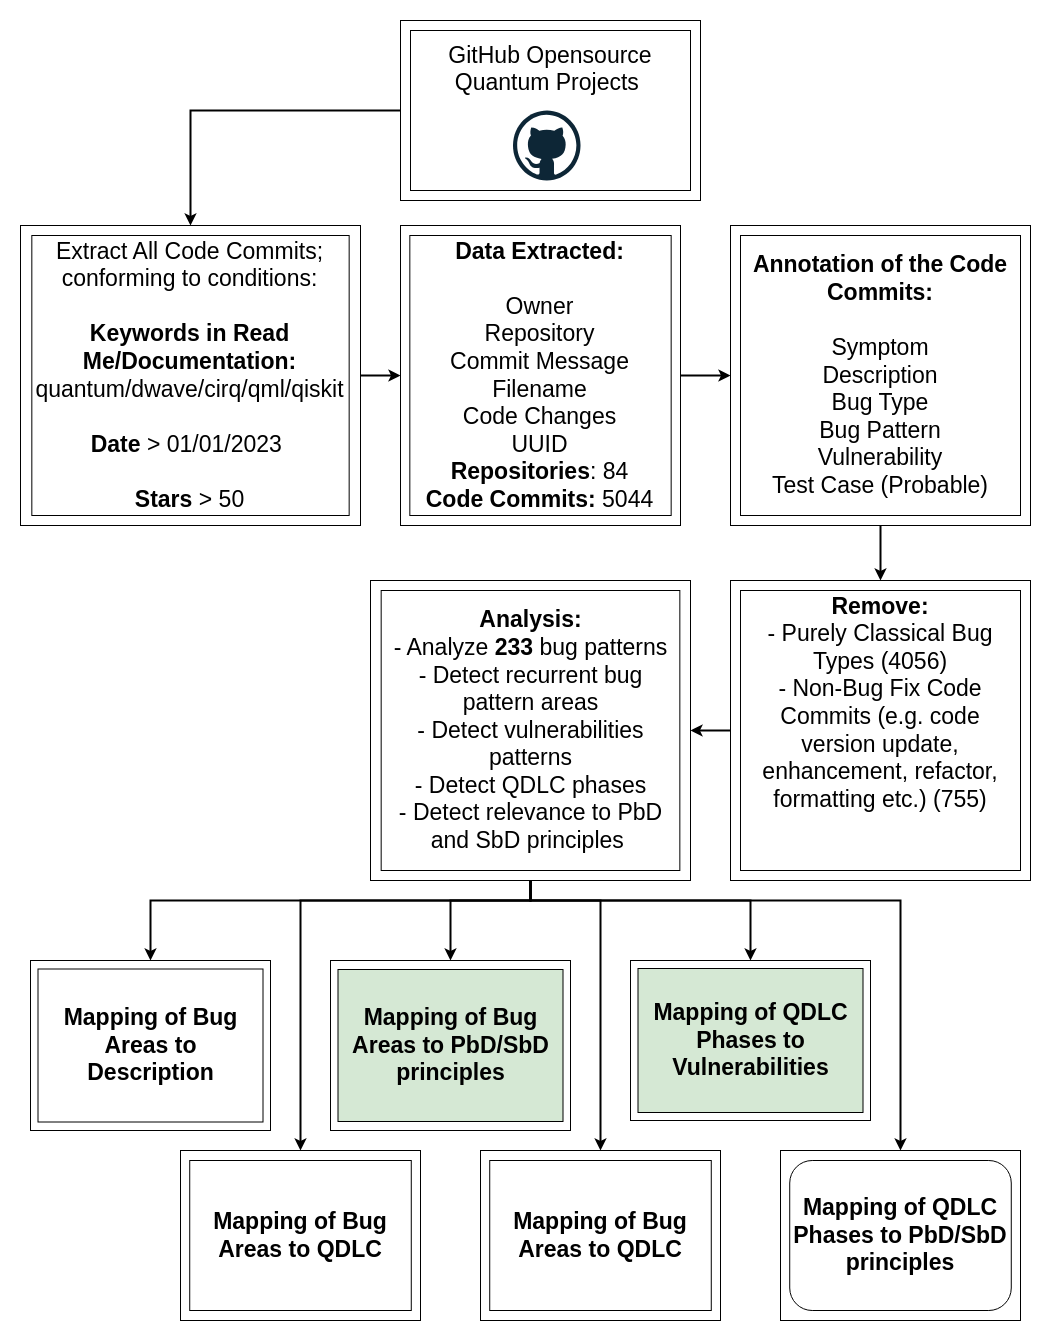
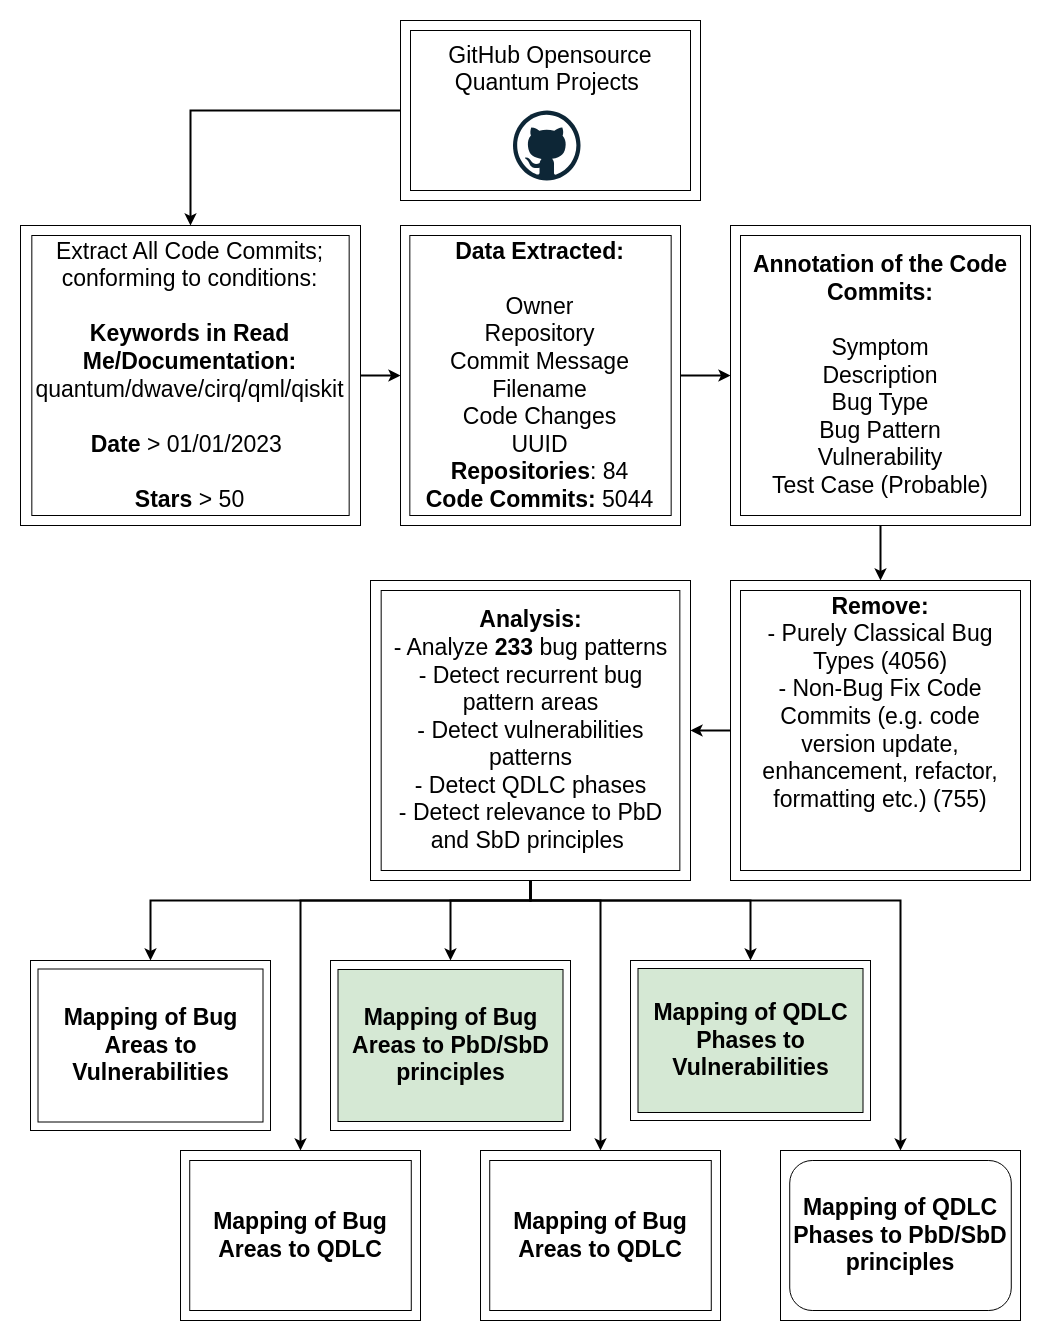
(151, 1046) -> (151, 1046)
